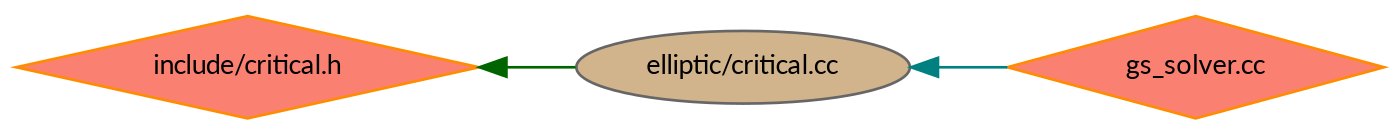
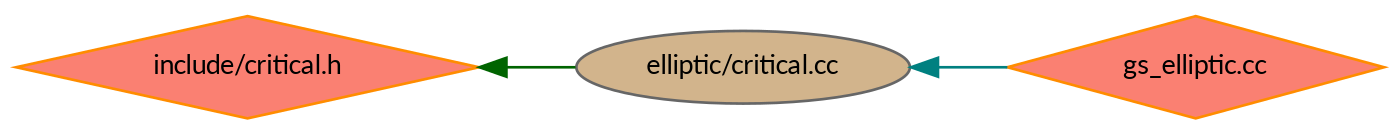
(1196, 67) -> (1196, 67)
